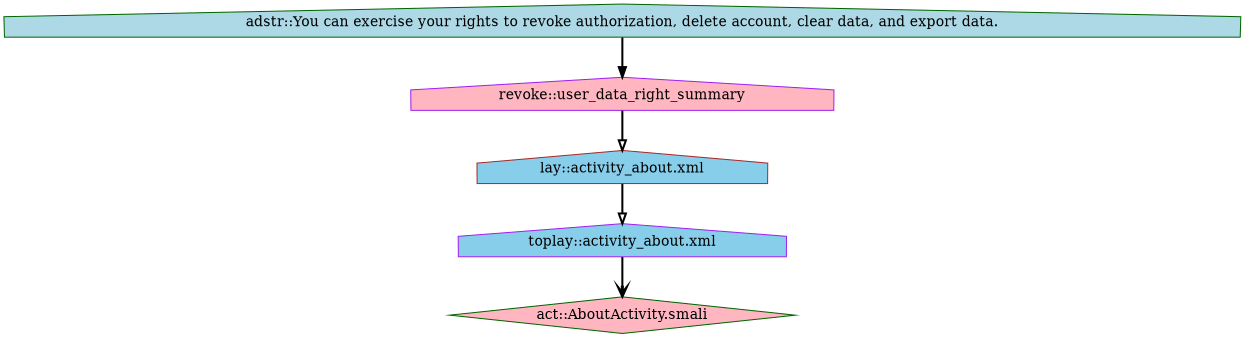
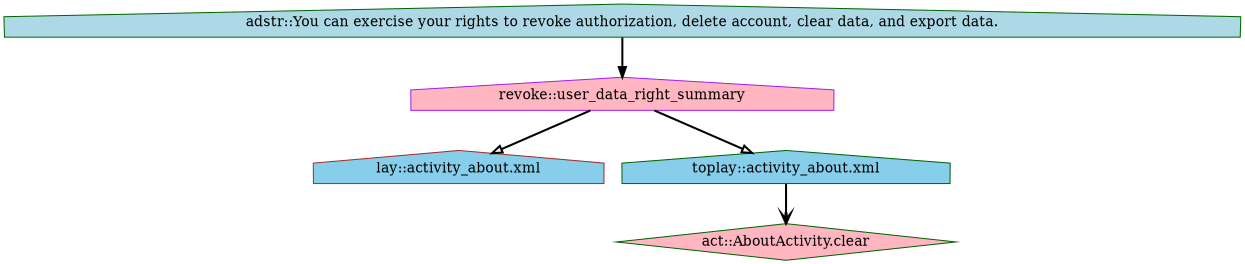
(622, 199) -> (699, 130)
(622, 242) -> (786, 169)
(622, 315) -> (786, 242)
